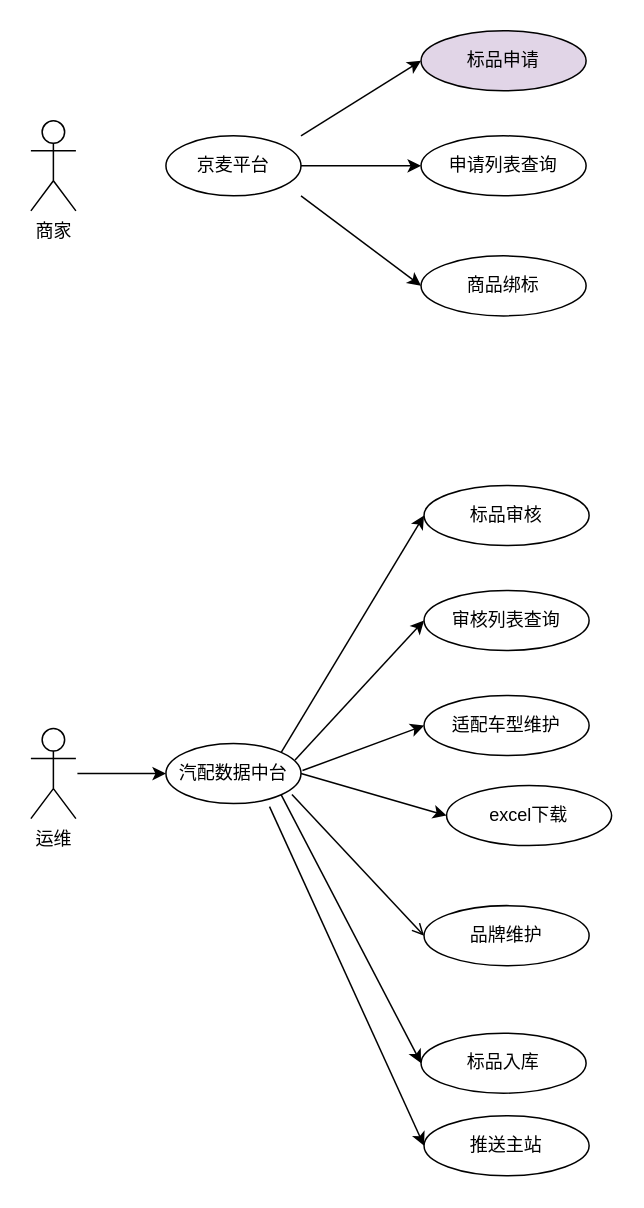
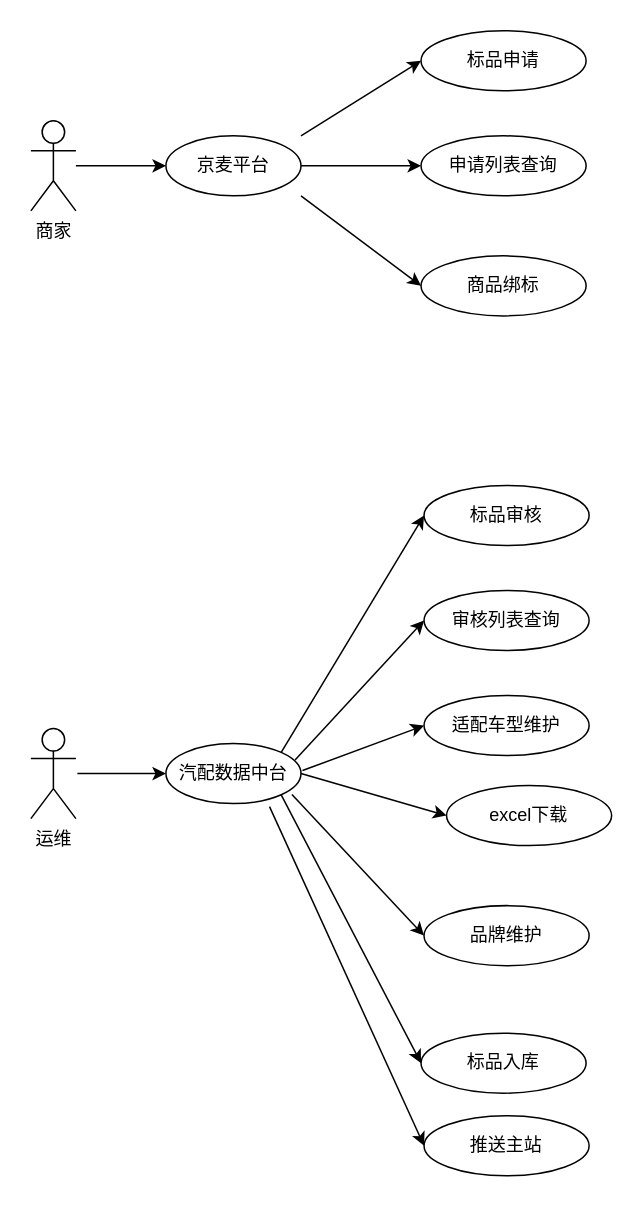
(503, 61) -> (503, 61)
none -> (116, 166)
(417, 928) -> (416, 927)
